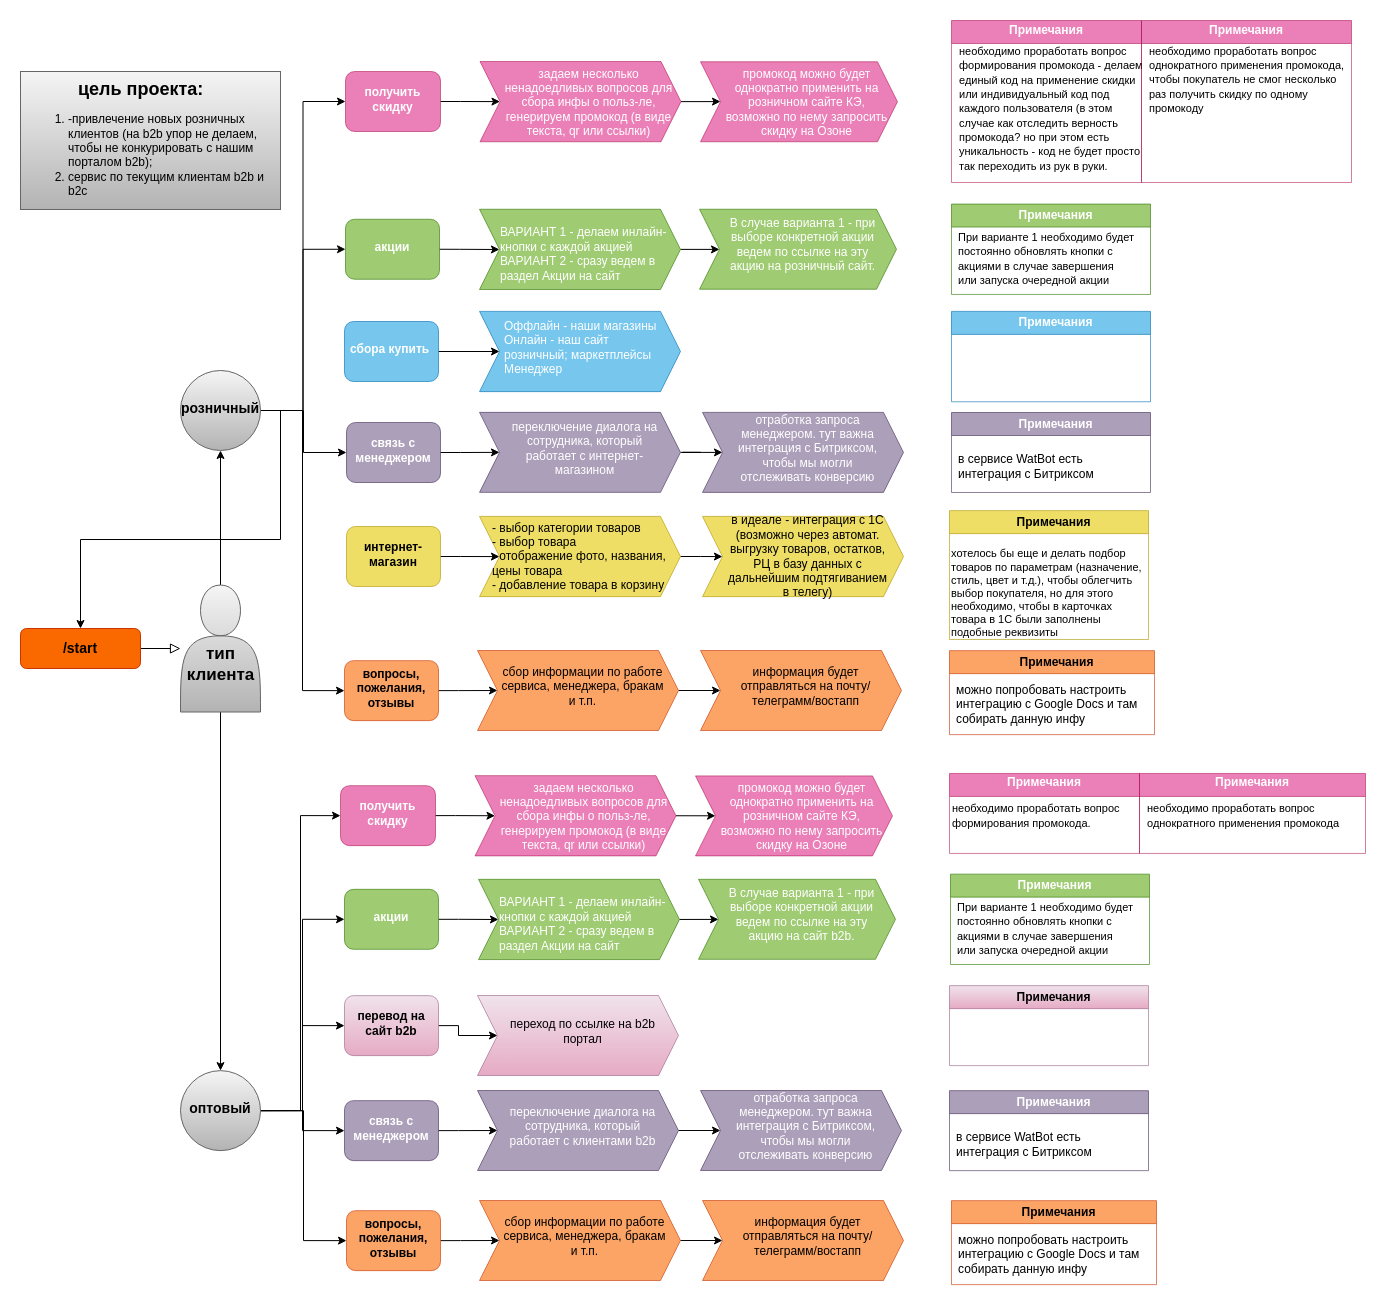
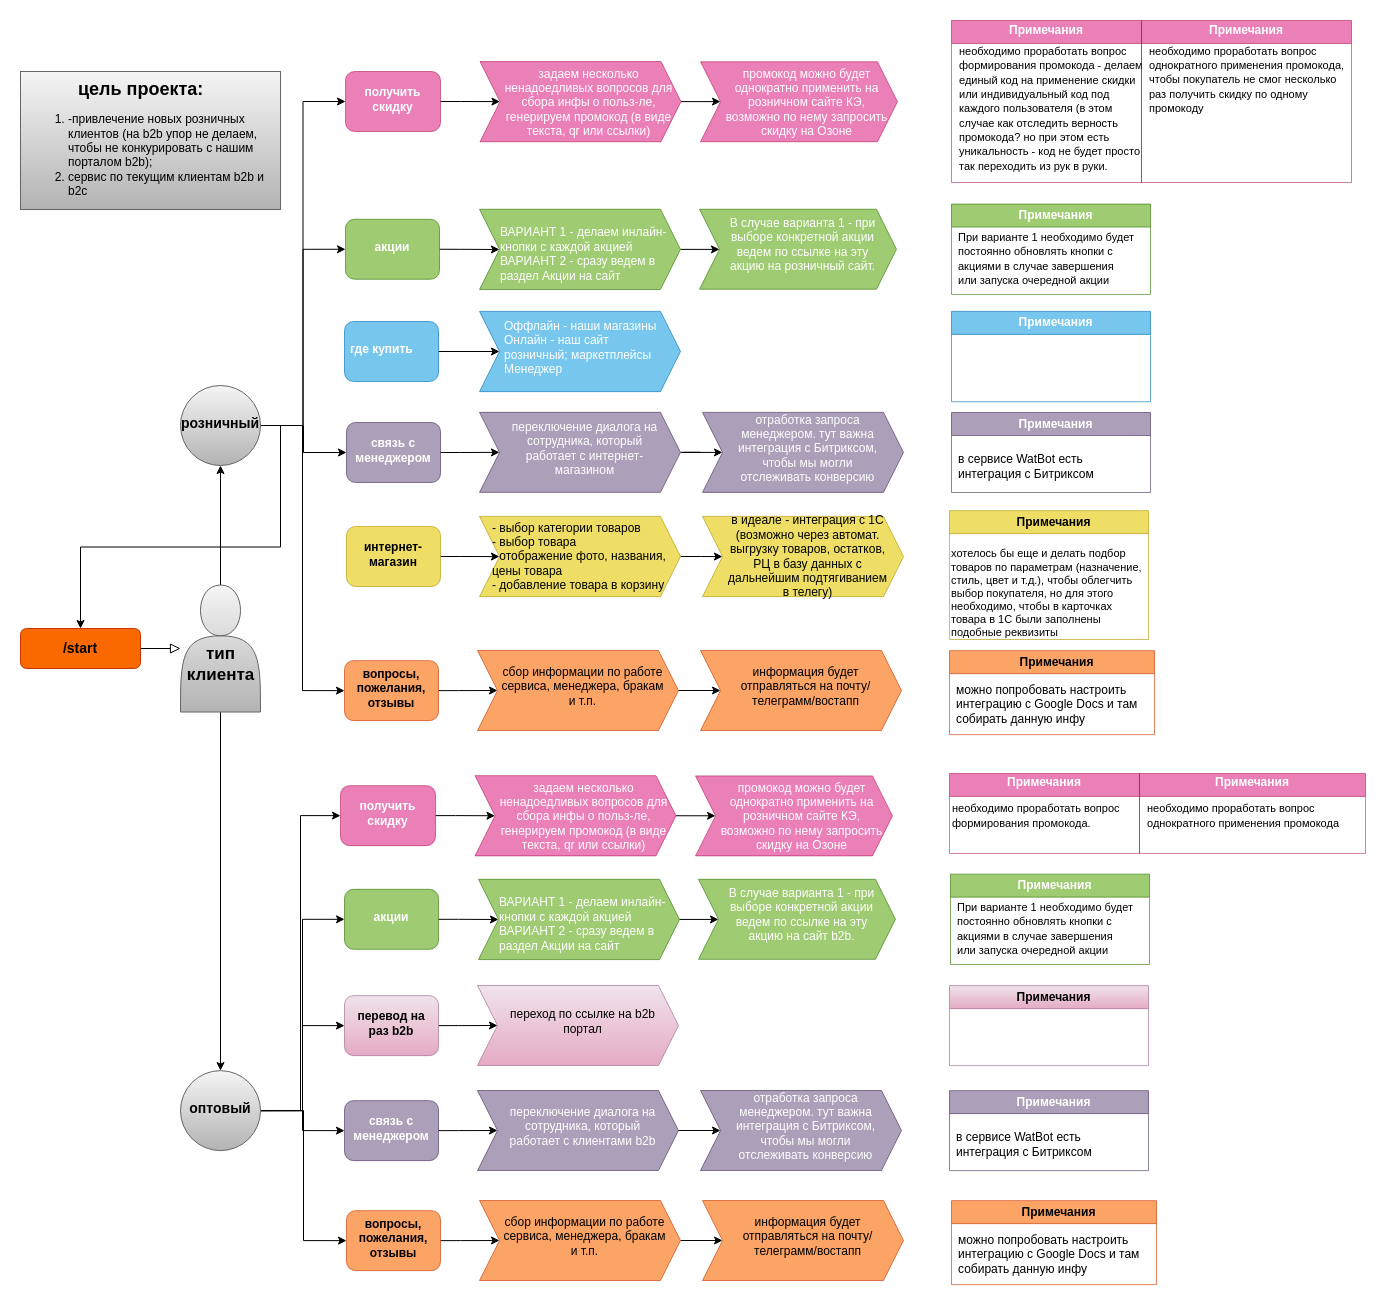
(389, 350) -> (383, 350)
(221, 411) -> (221, 426)
(392, 1024) -> (392, 1024)
(578, 1036) -> (578, 1026)
